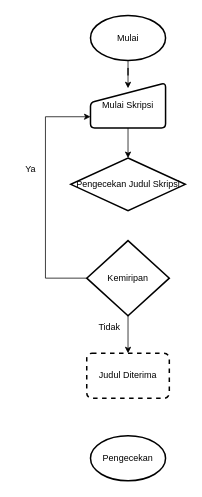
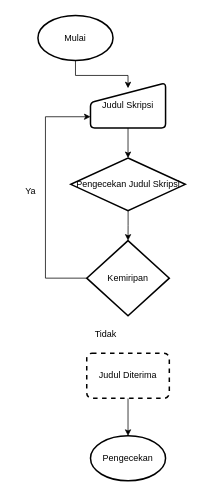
(128, 38) -> (75, 38)
(128, 105) -> (128, 105)
(30, 169) -> (30, 192)
none -> (128, 234)
(109, 327) -> (105, 334)
(128, 346) -> none
none -> (128, 429)
